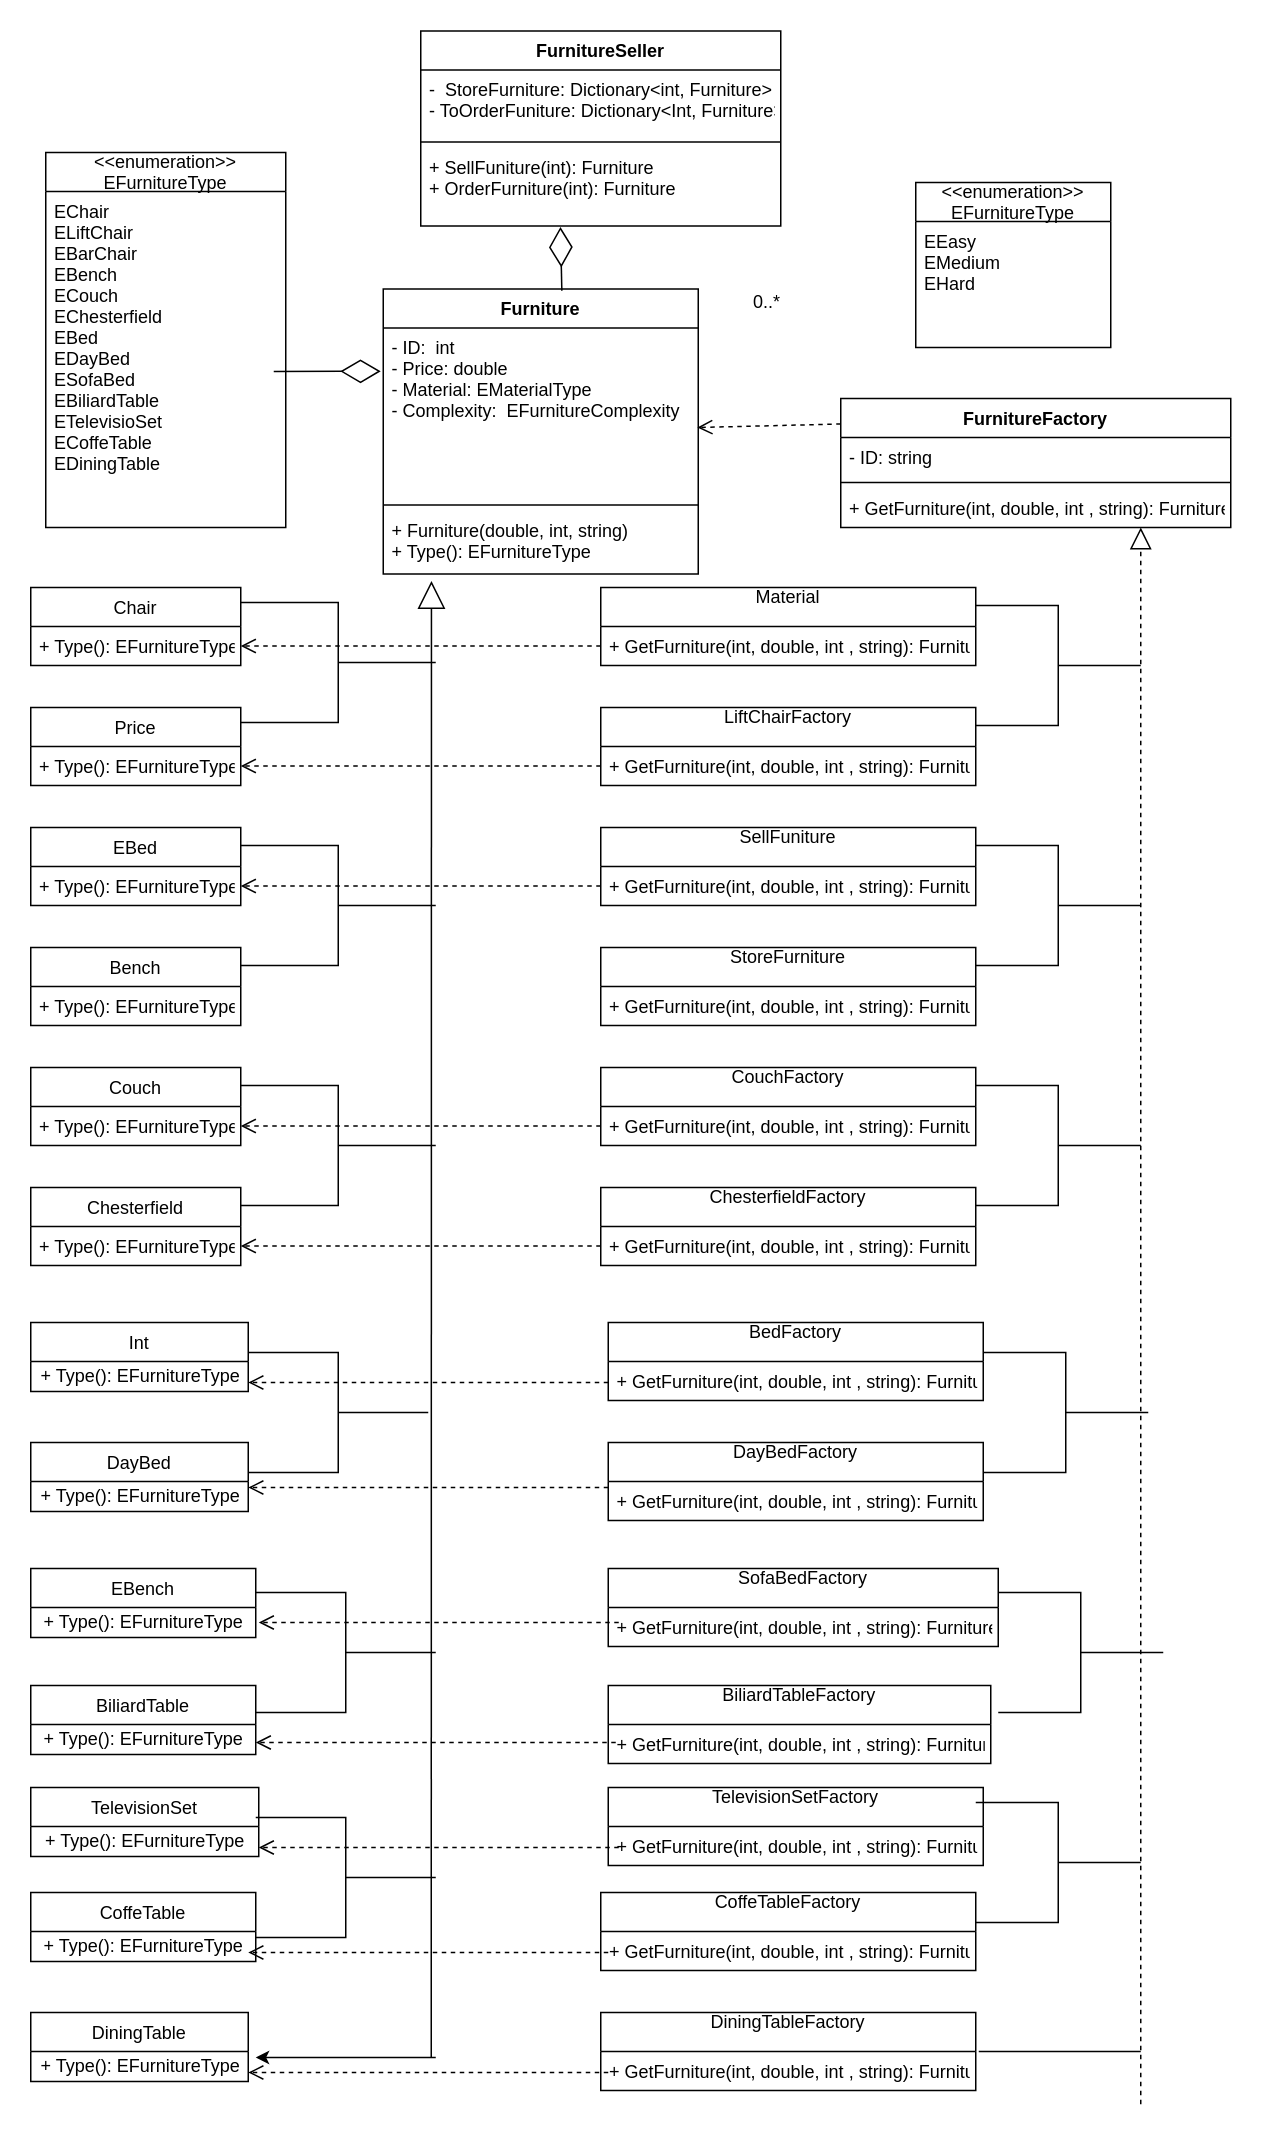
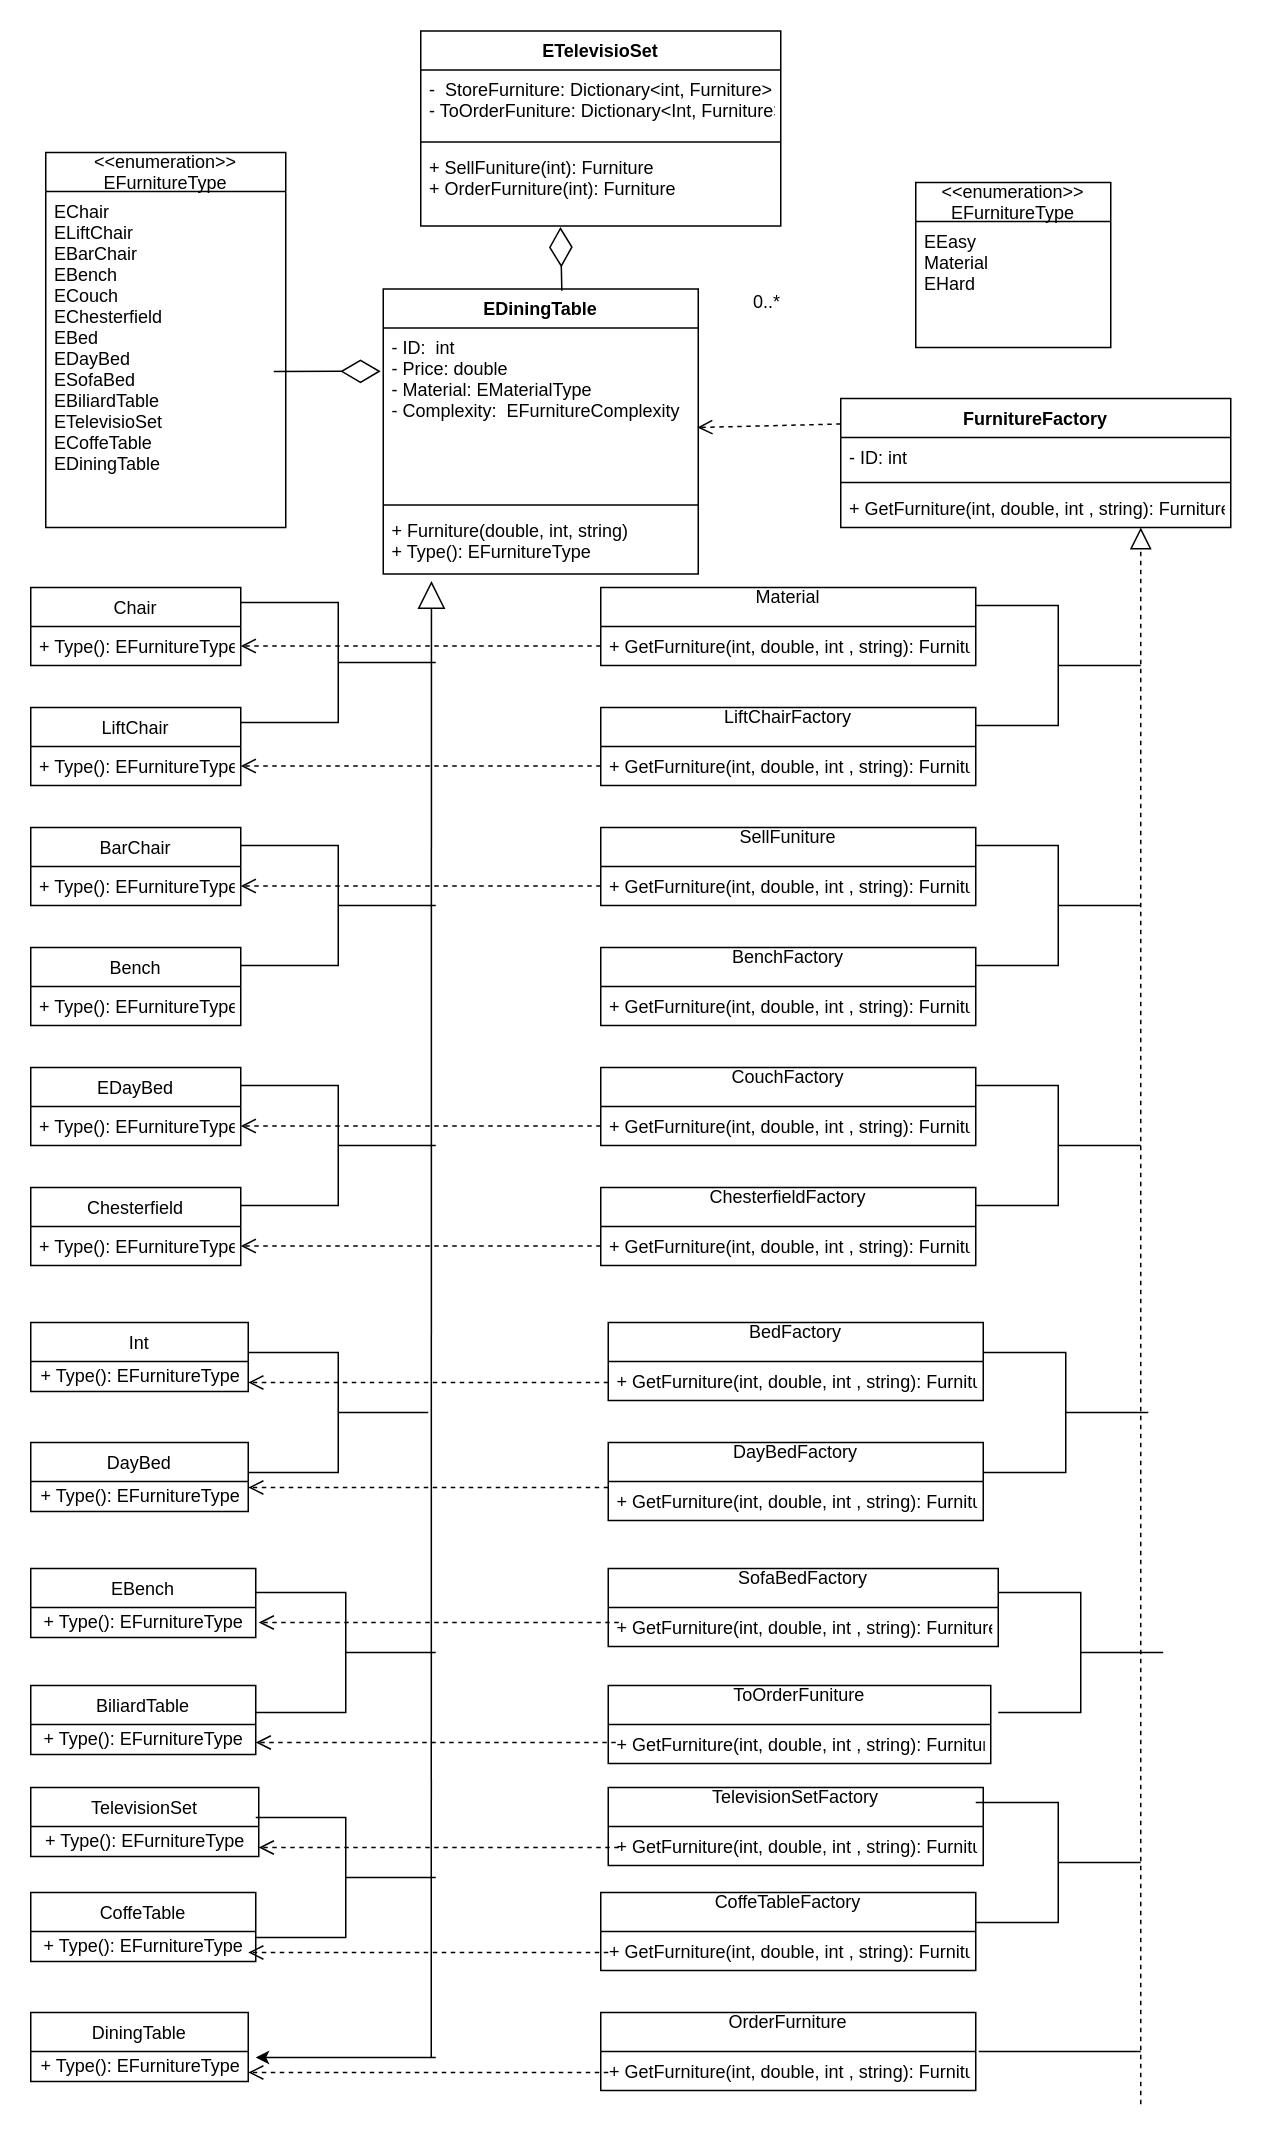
(600, 51) -> (600, 51)
(949, 242) -> (949, 242)
(540, 309) -> (540, 309)
(900, 458) -> (885, 458)
(135, 728) -> (135, 728)
(135, 848) -> (135, 848)
(788, 957) -> (788, 957)
(135, 1088) -> (135, 1088)
(799, 1695) -> (799, 1695)
(788, 2022) -> (788, 2022)
